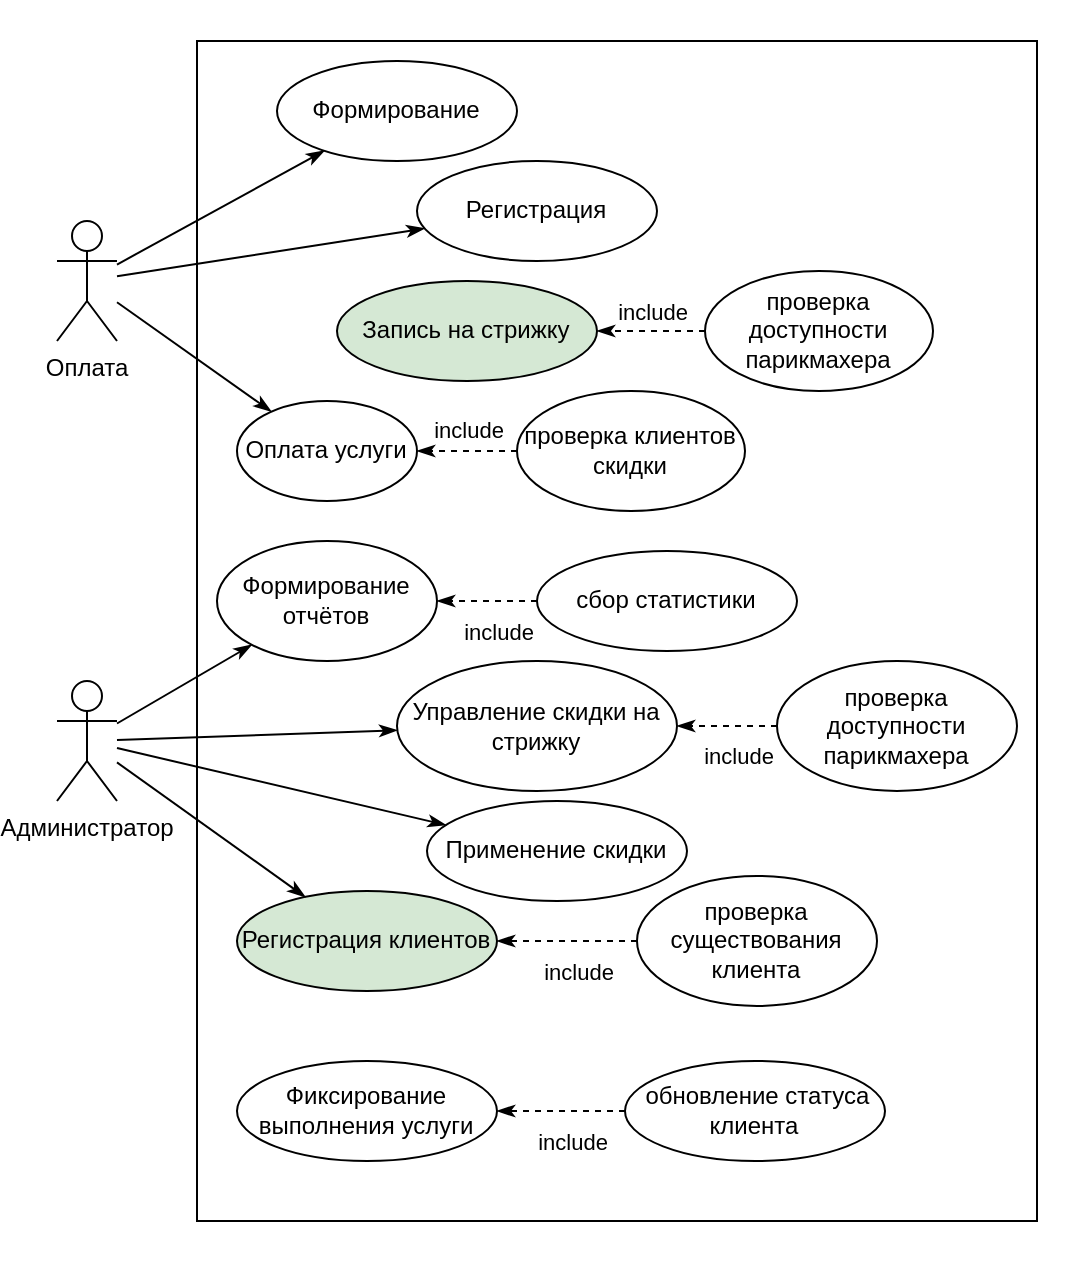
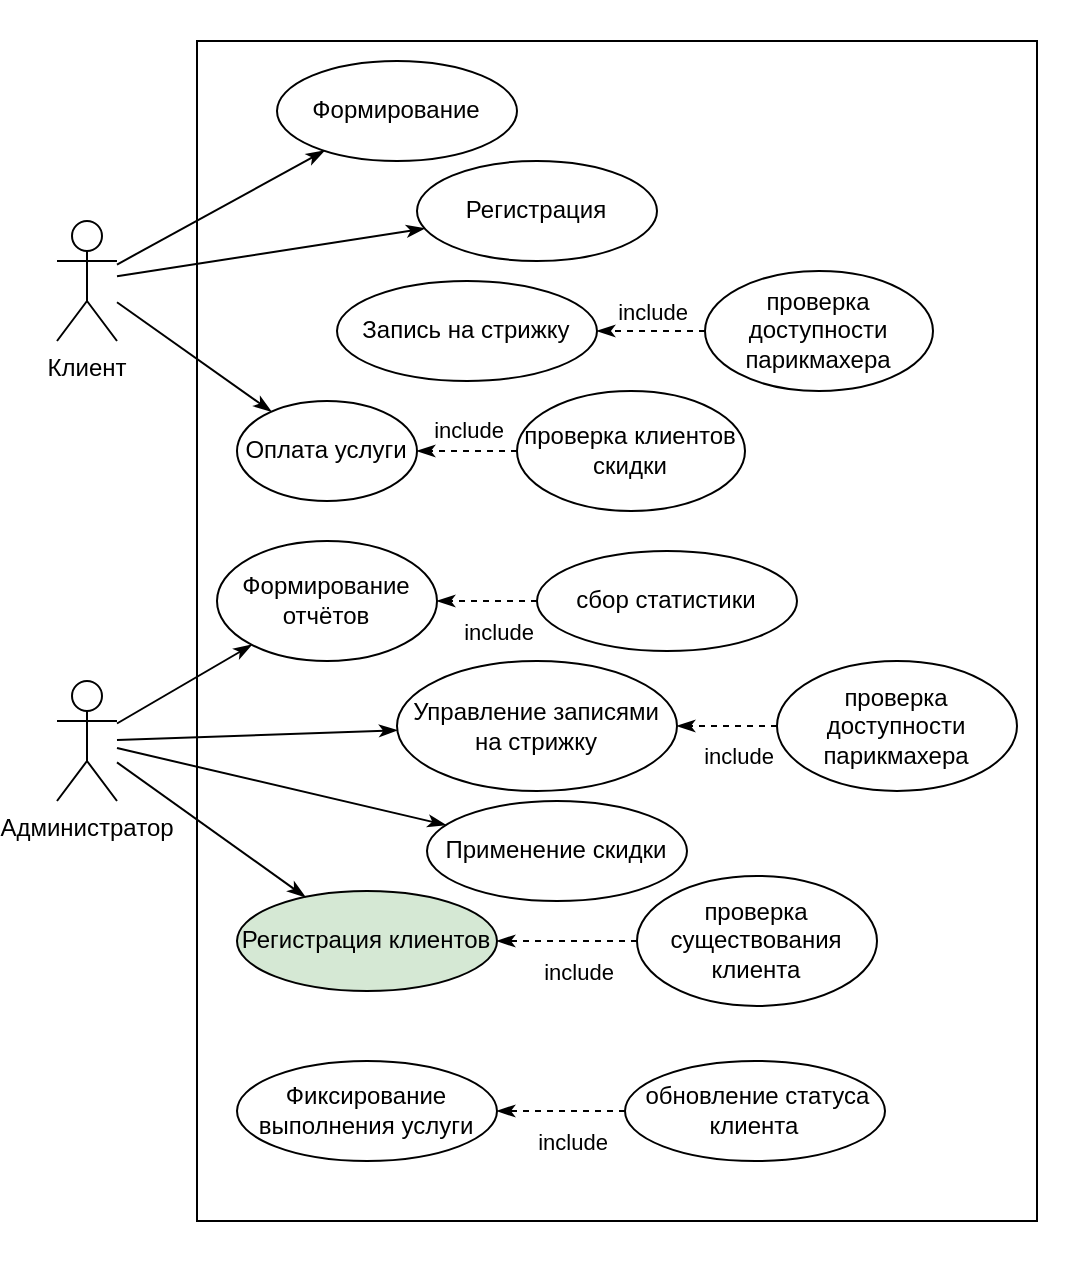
(467, 331) -> (467, 331)
(88, 369) -> (88, 369)
(537, 727) -> (537, 727)
